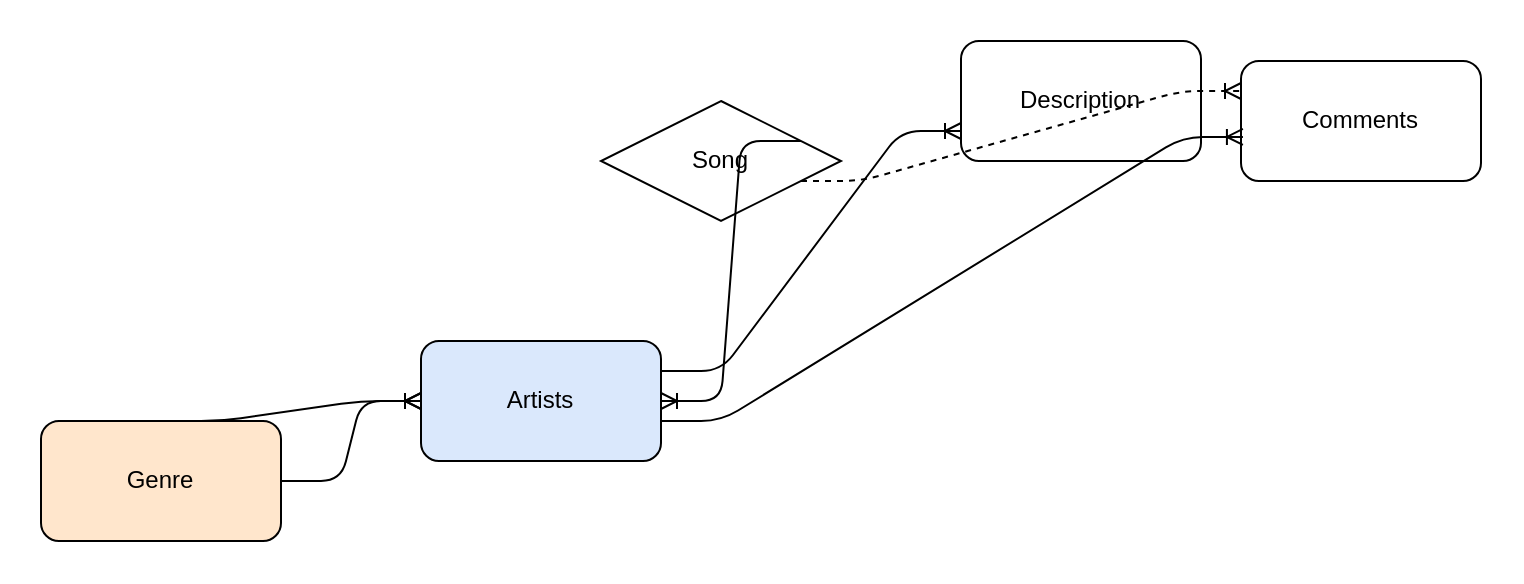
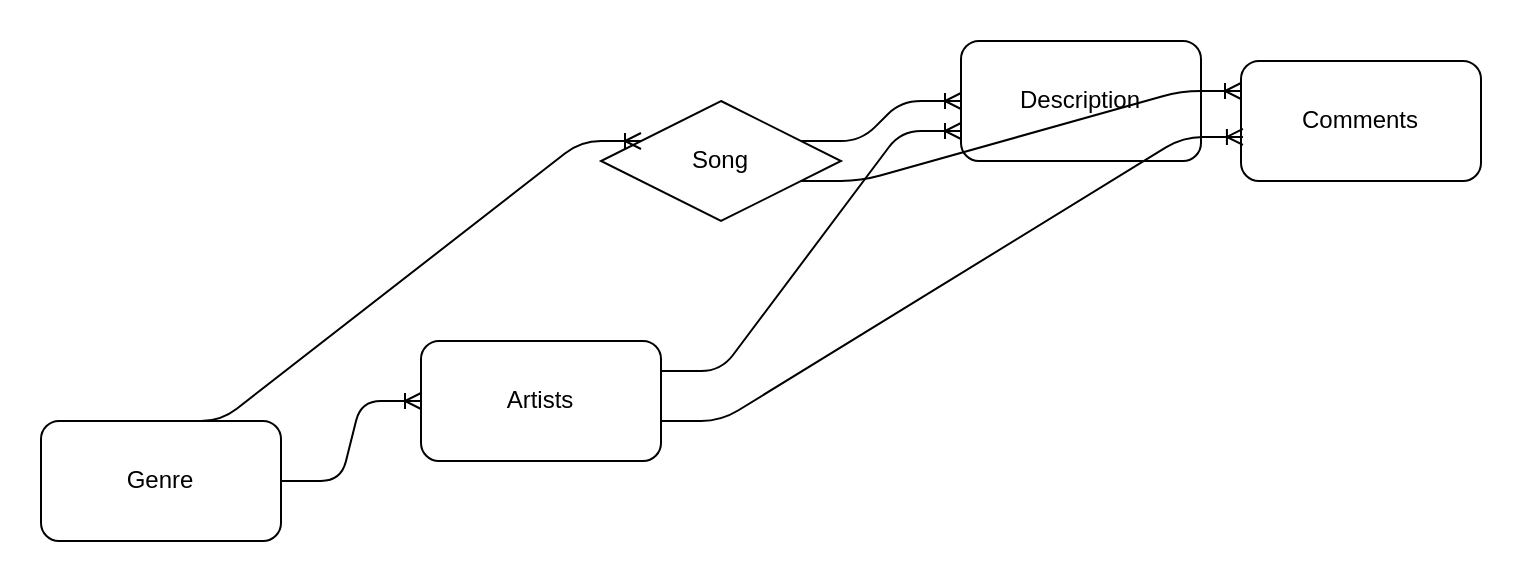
(1023, 135) -> (1023, 135)
(734, 226) -> (882, 120)
(541, 401) -> (541, 401)
(289, 411) -> (419, 267)
(161, 481) -> (161, 481)
